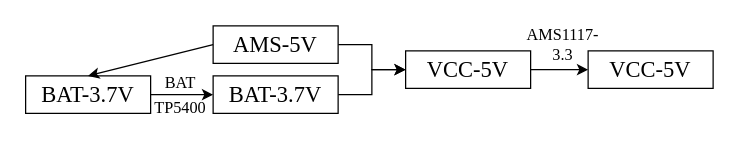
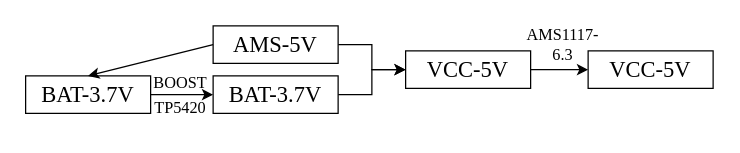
(563, 44) -> (563, 44)
(181, 82) -> (181, 82)
(181, 107) -> (181, 107)
